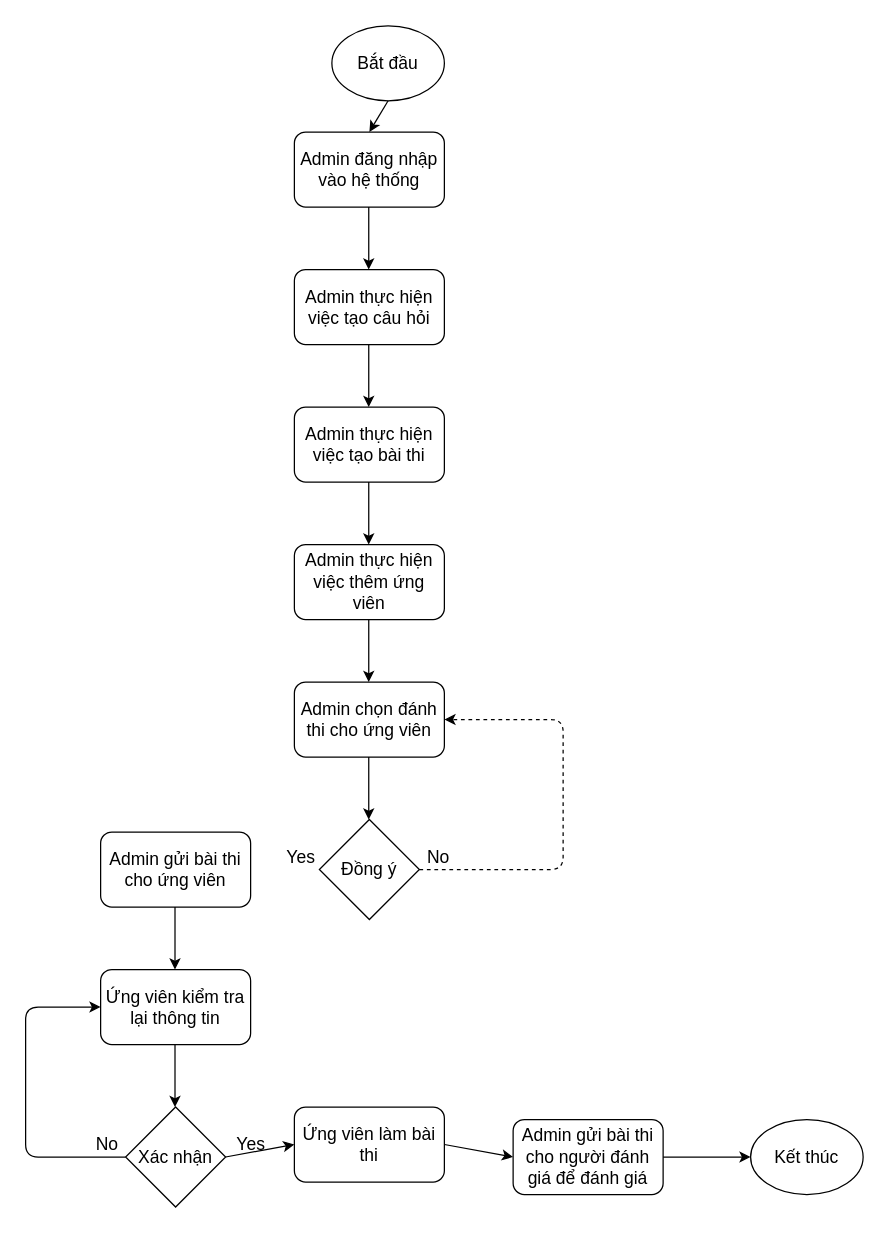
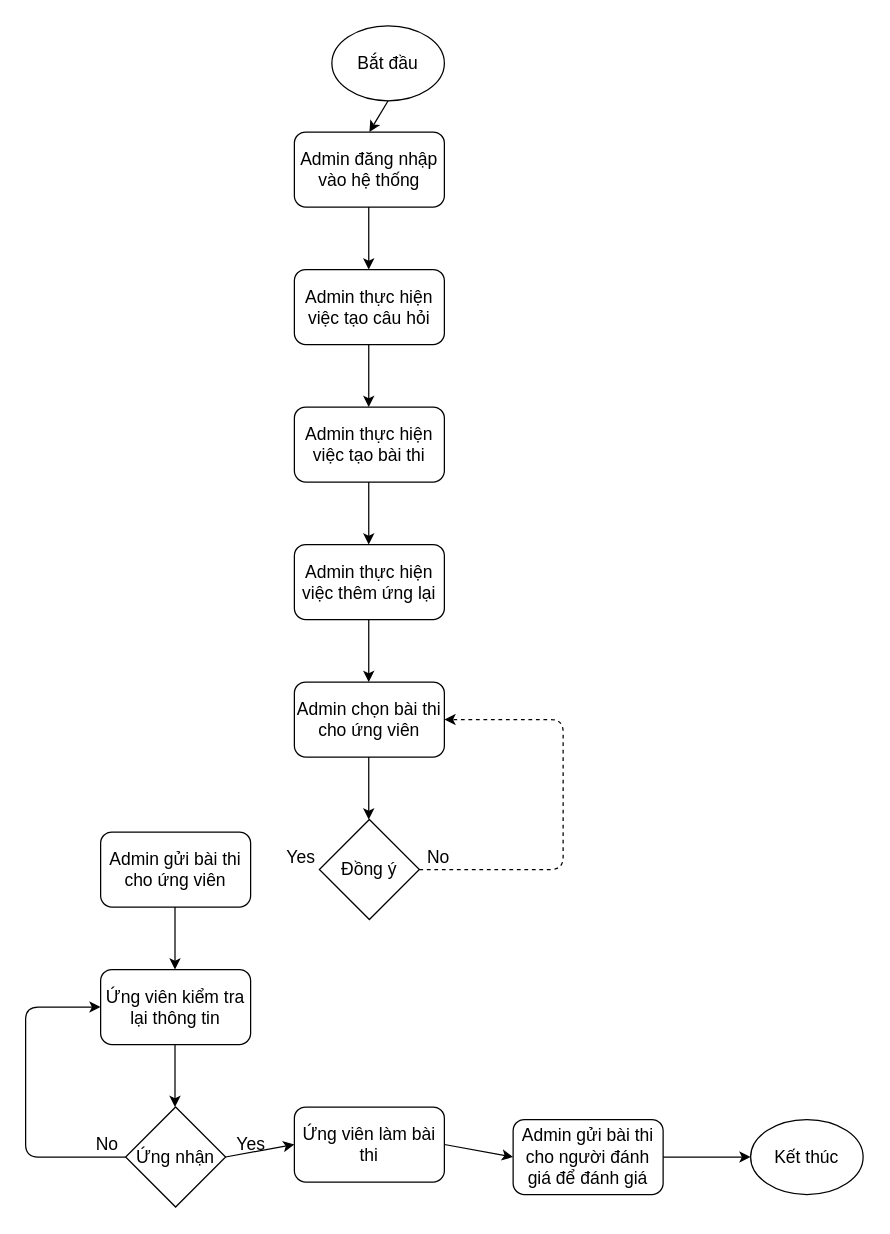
(369, 582) -> (369, 582)
(369, 719) -> (369, 719)
(176, 1157) -> (176, 1157)
